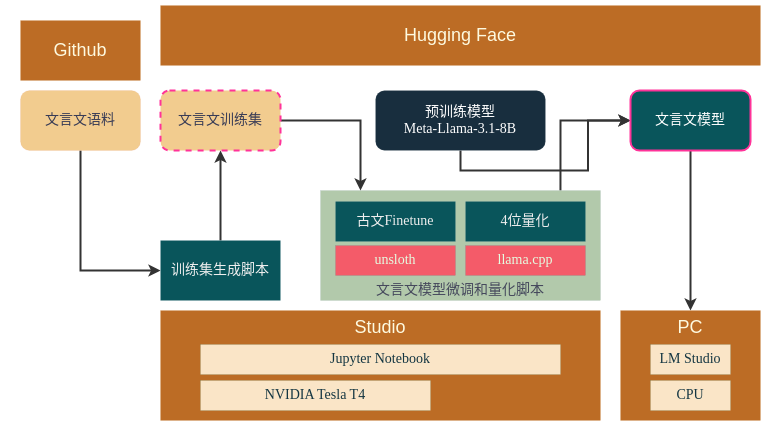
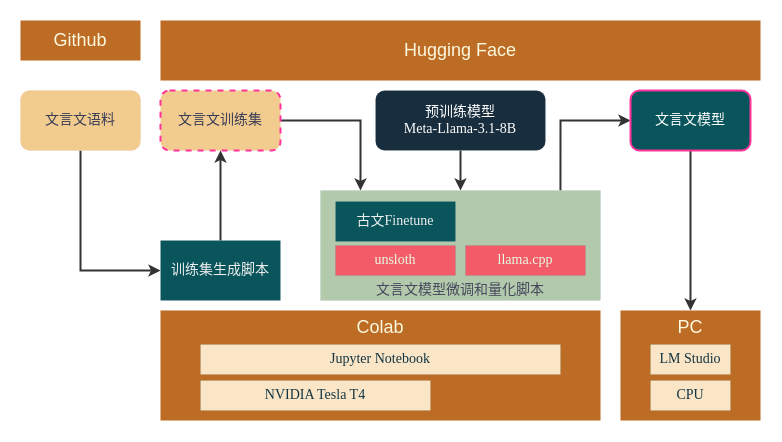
(461, 36) -> (461, 51)
(81, 51) -> (81, 41)
(547, 171) -> (461, 174)
(526, 222) -> none
(381, 328) -> (381, 328)
